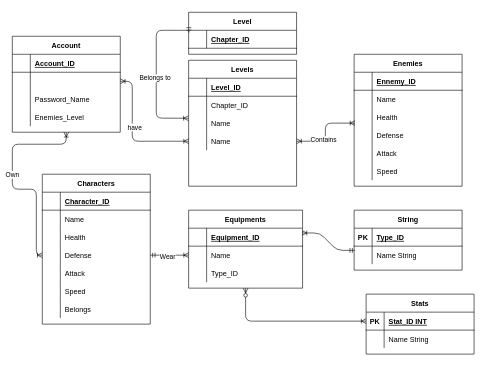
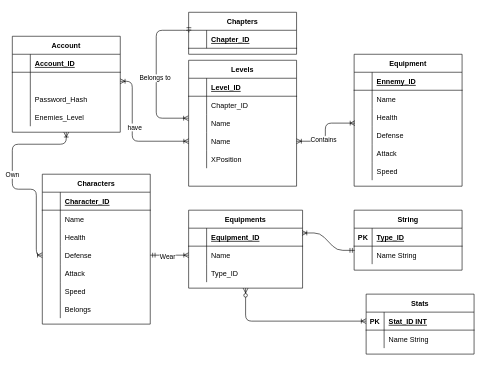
(242, 22) -> (242, 22)
(408, 64) -> (408, 64)
(61, 100) -> (61, 100)
none -> (252, 159)
